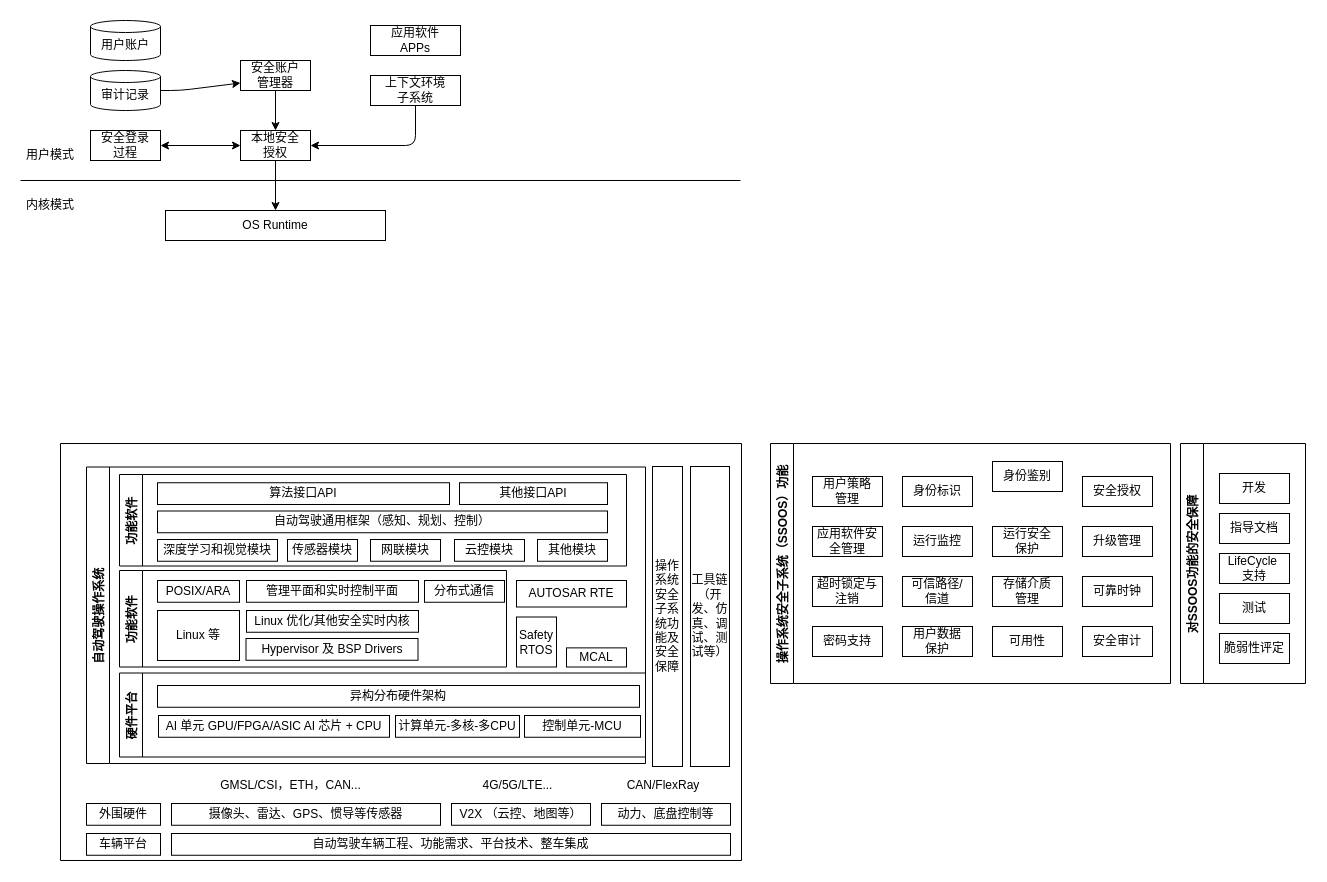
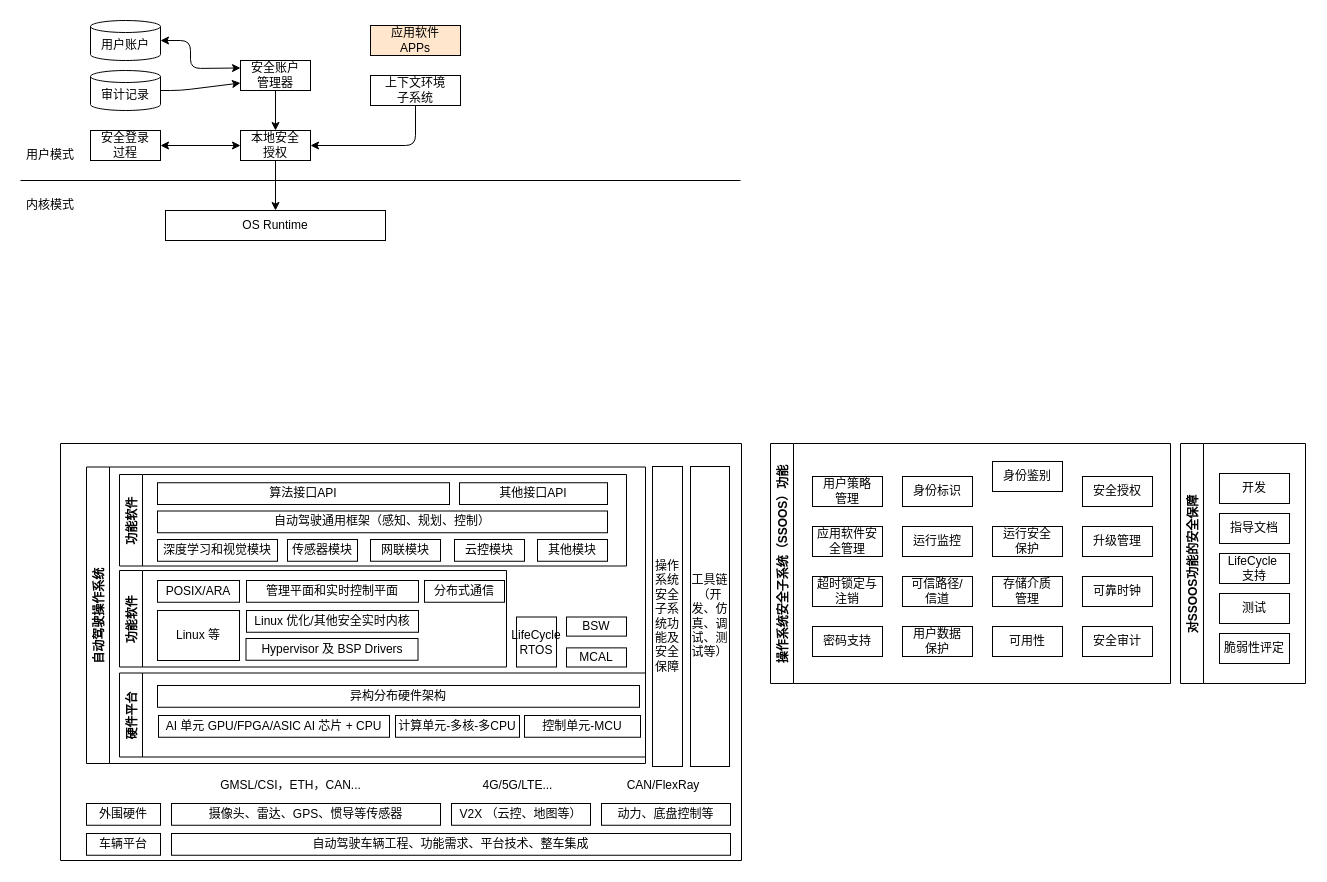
(416, 41) -> (416, 41)
none -> (193, 66)
(572, 594) -> none
none -> (597, 627)
(537, 643) -> (537, 643)
